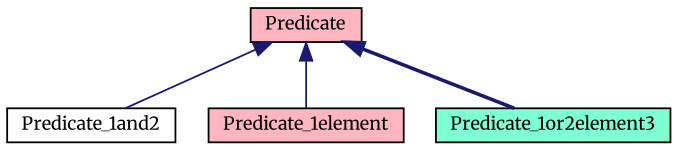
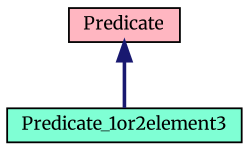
(91, 125) -> none
(306, 125) -> none
